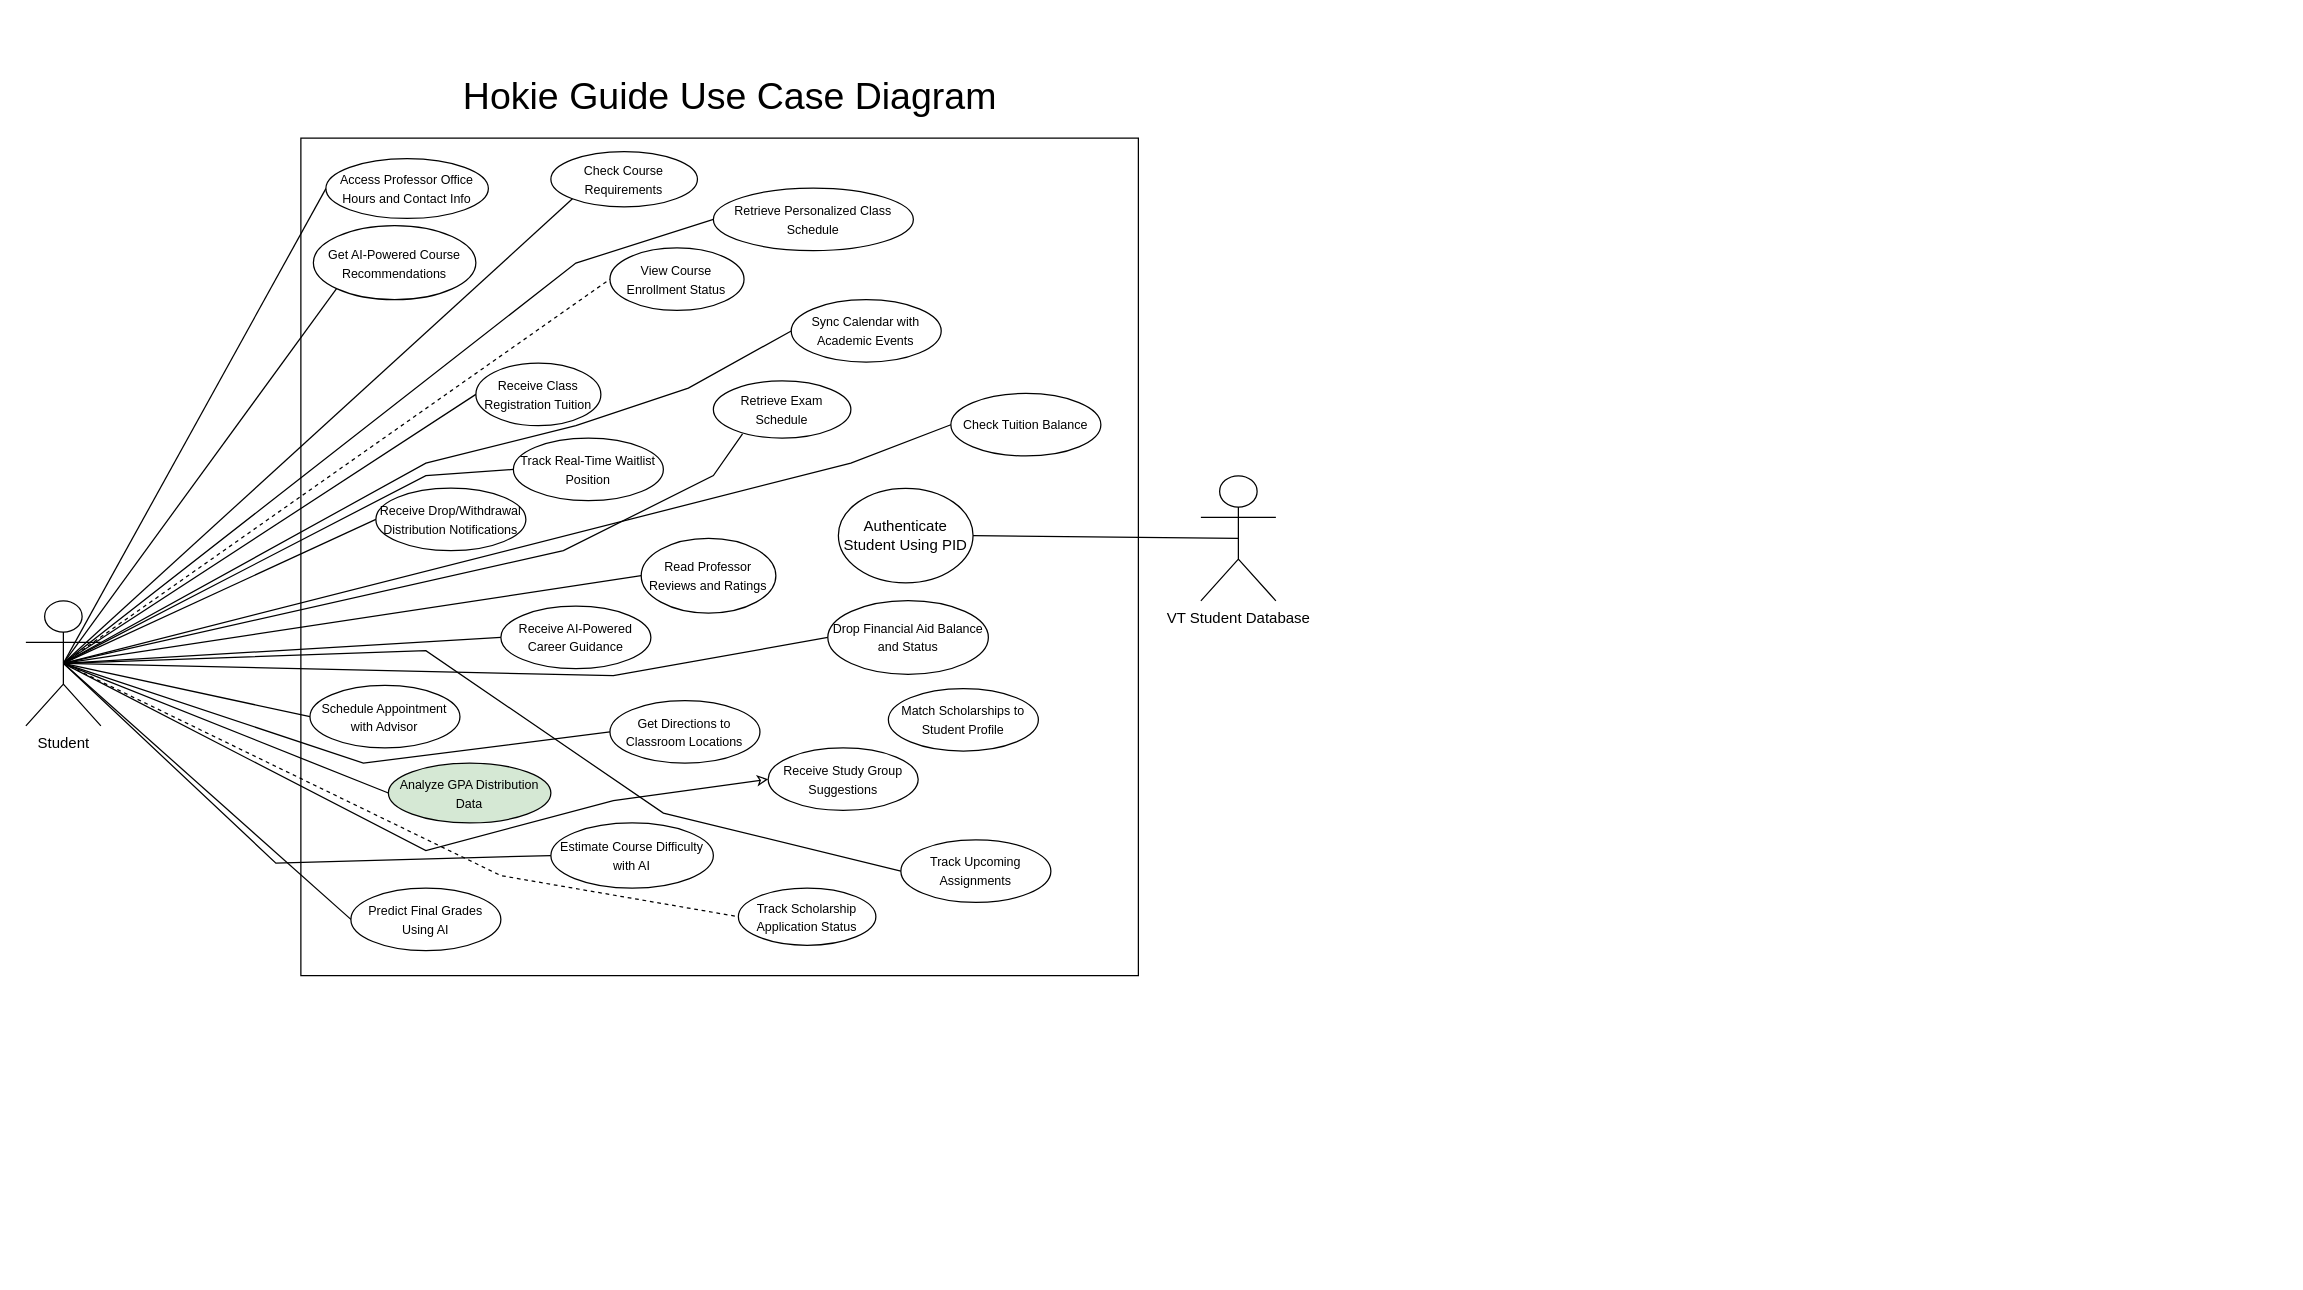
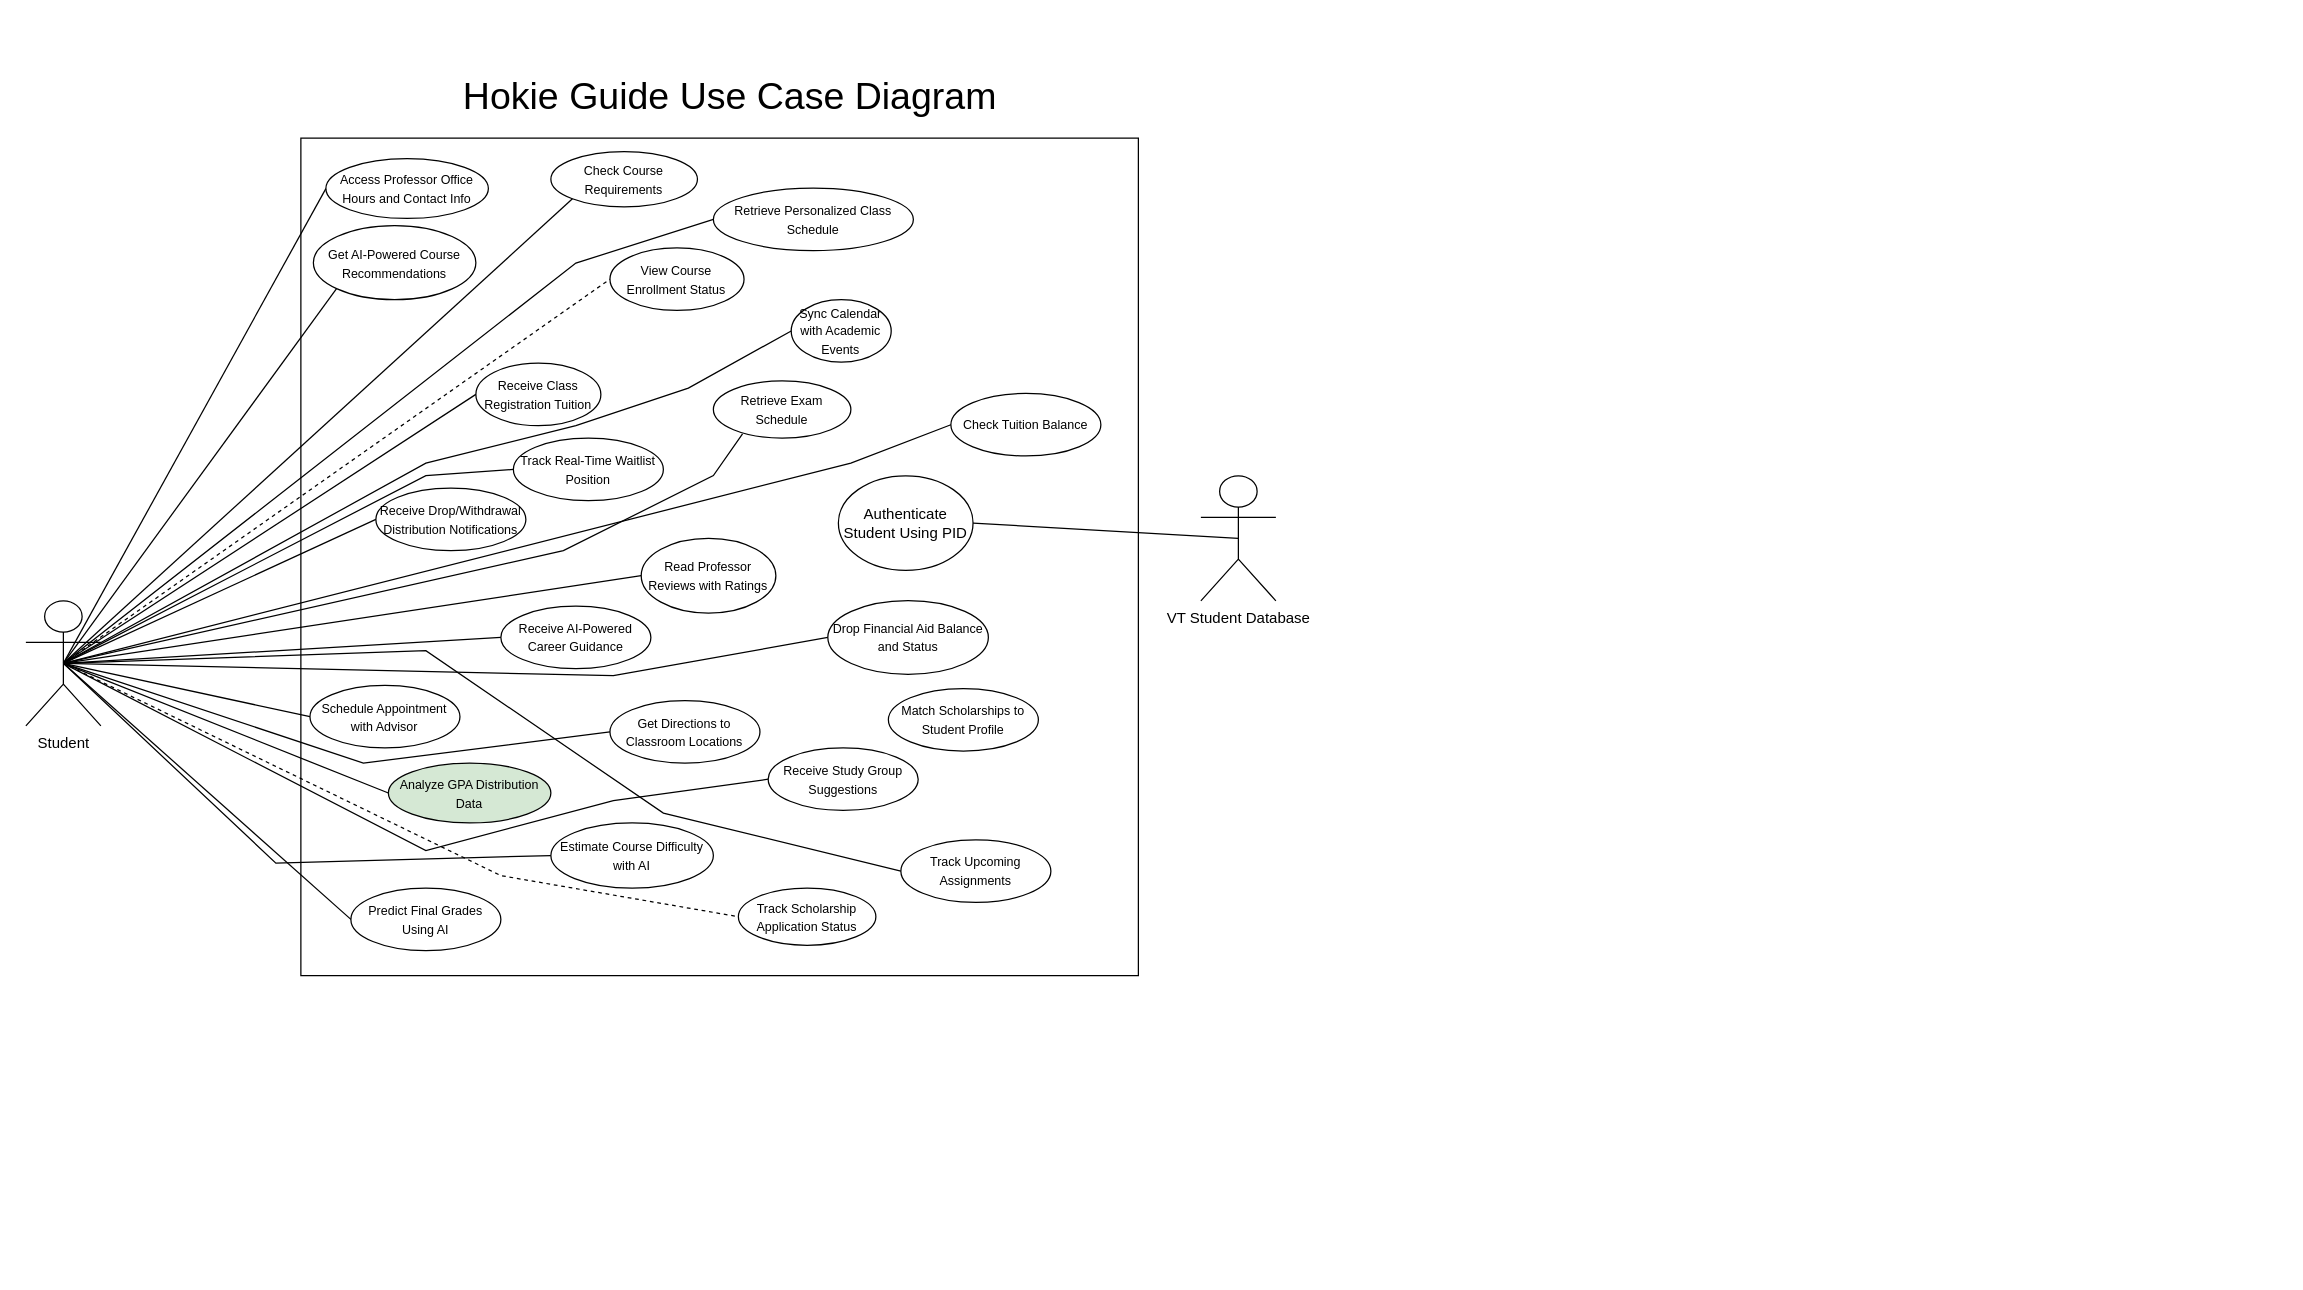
(866, 331) -> (841, 331)
(905, 536) -> (905, 523)
(708, 576) -> (708, 576)
(758, 781) -> (762, 780)
